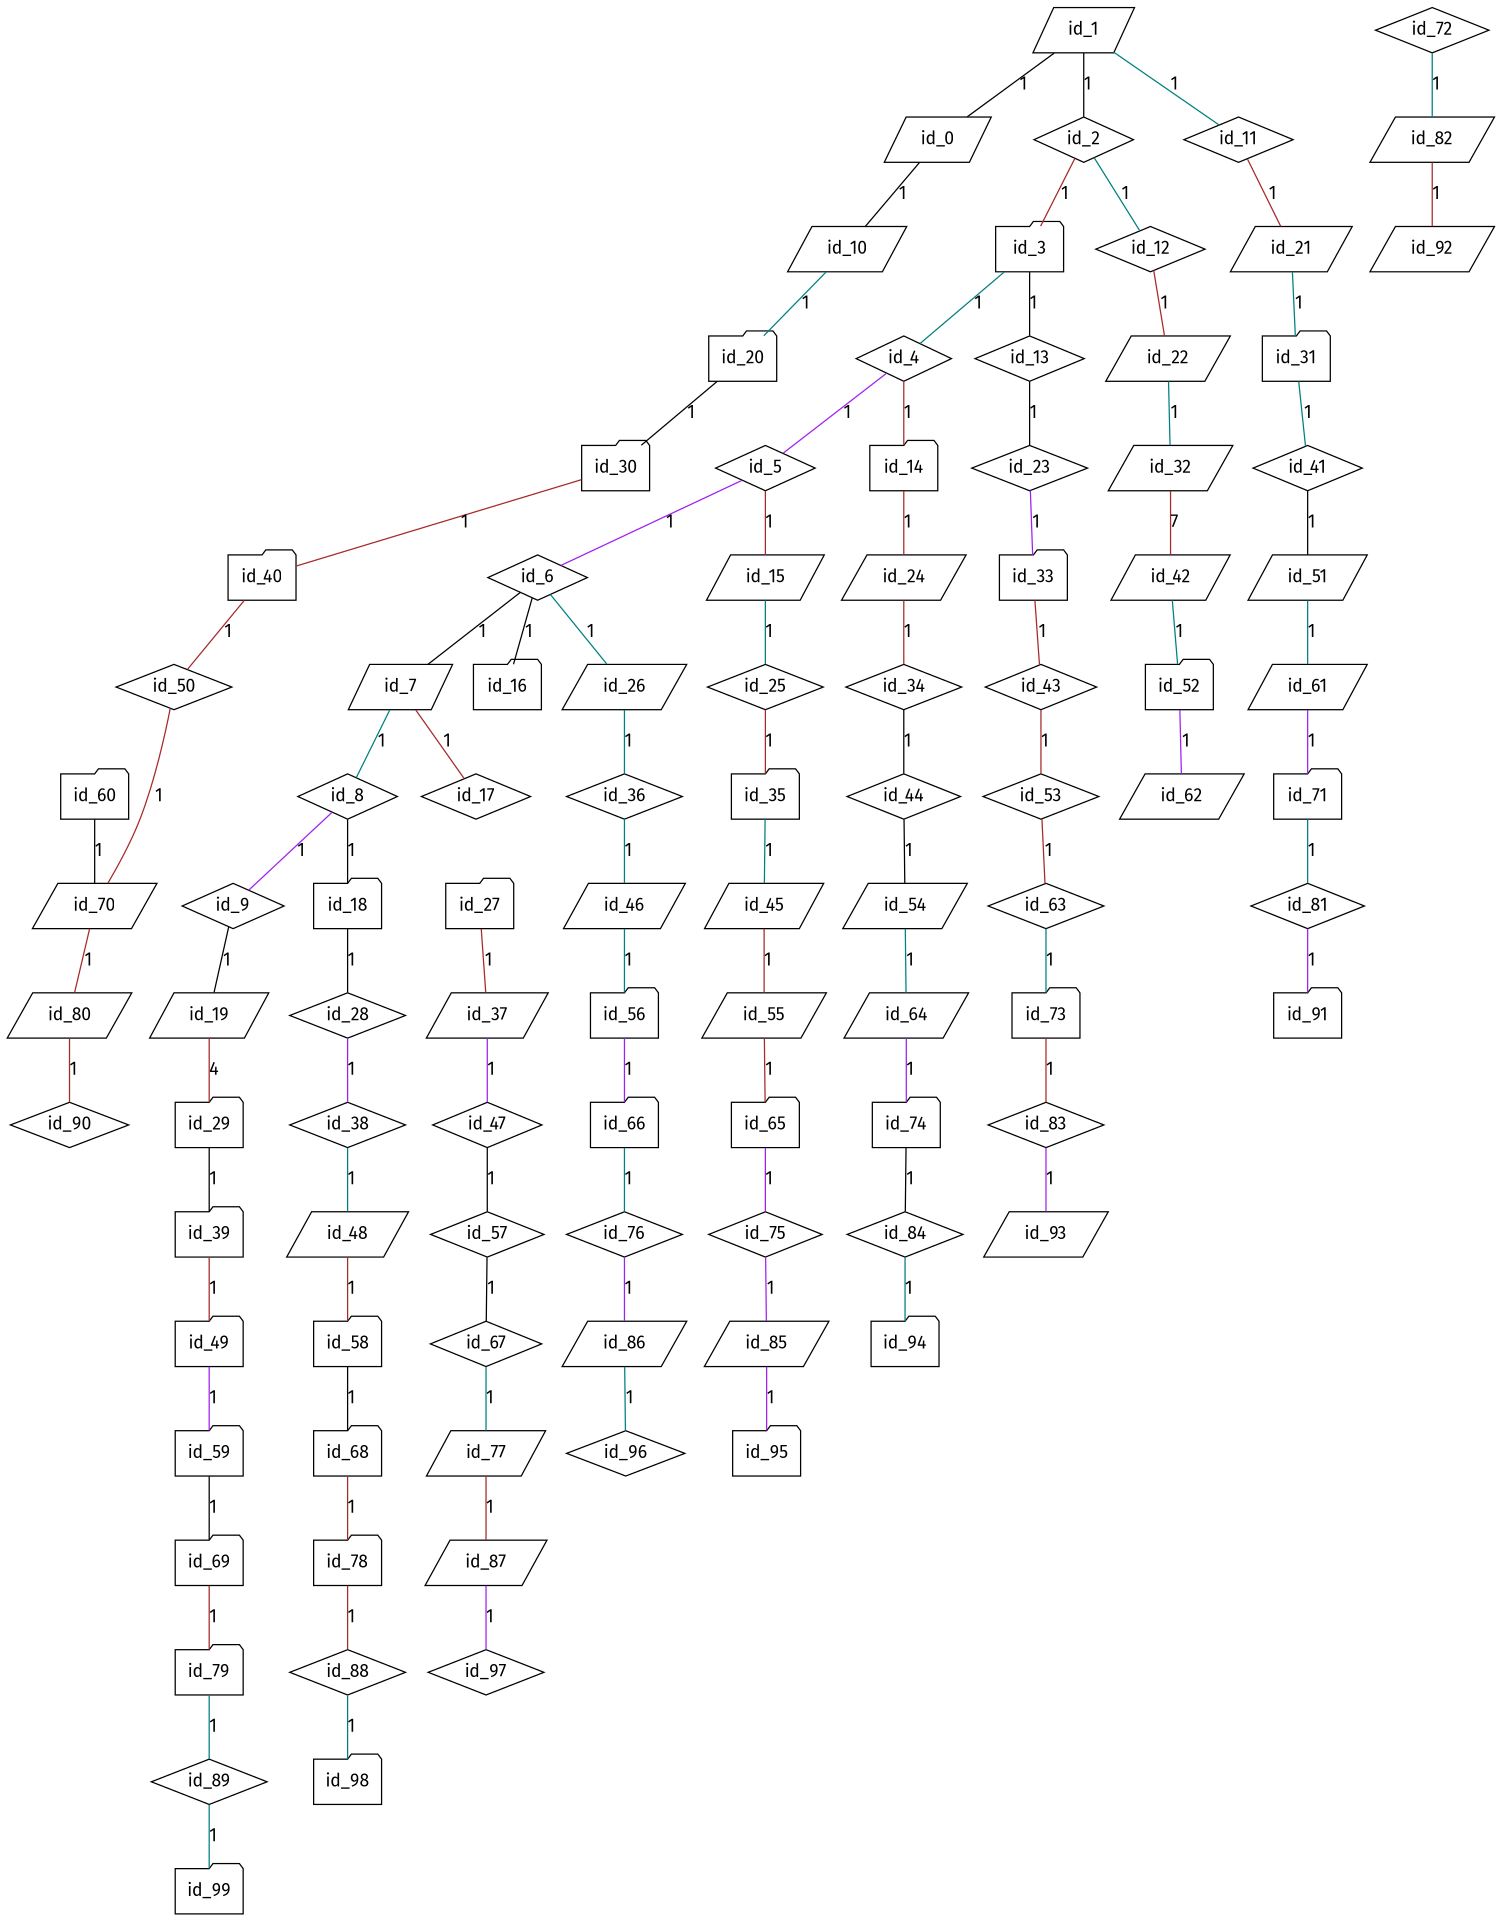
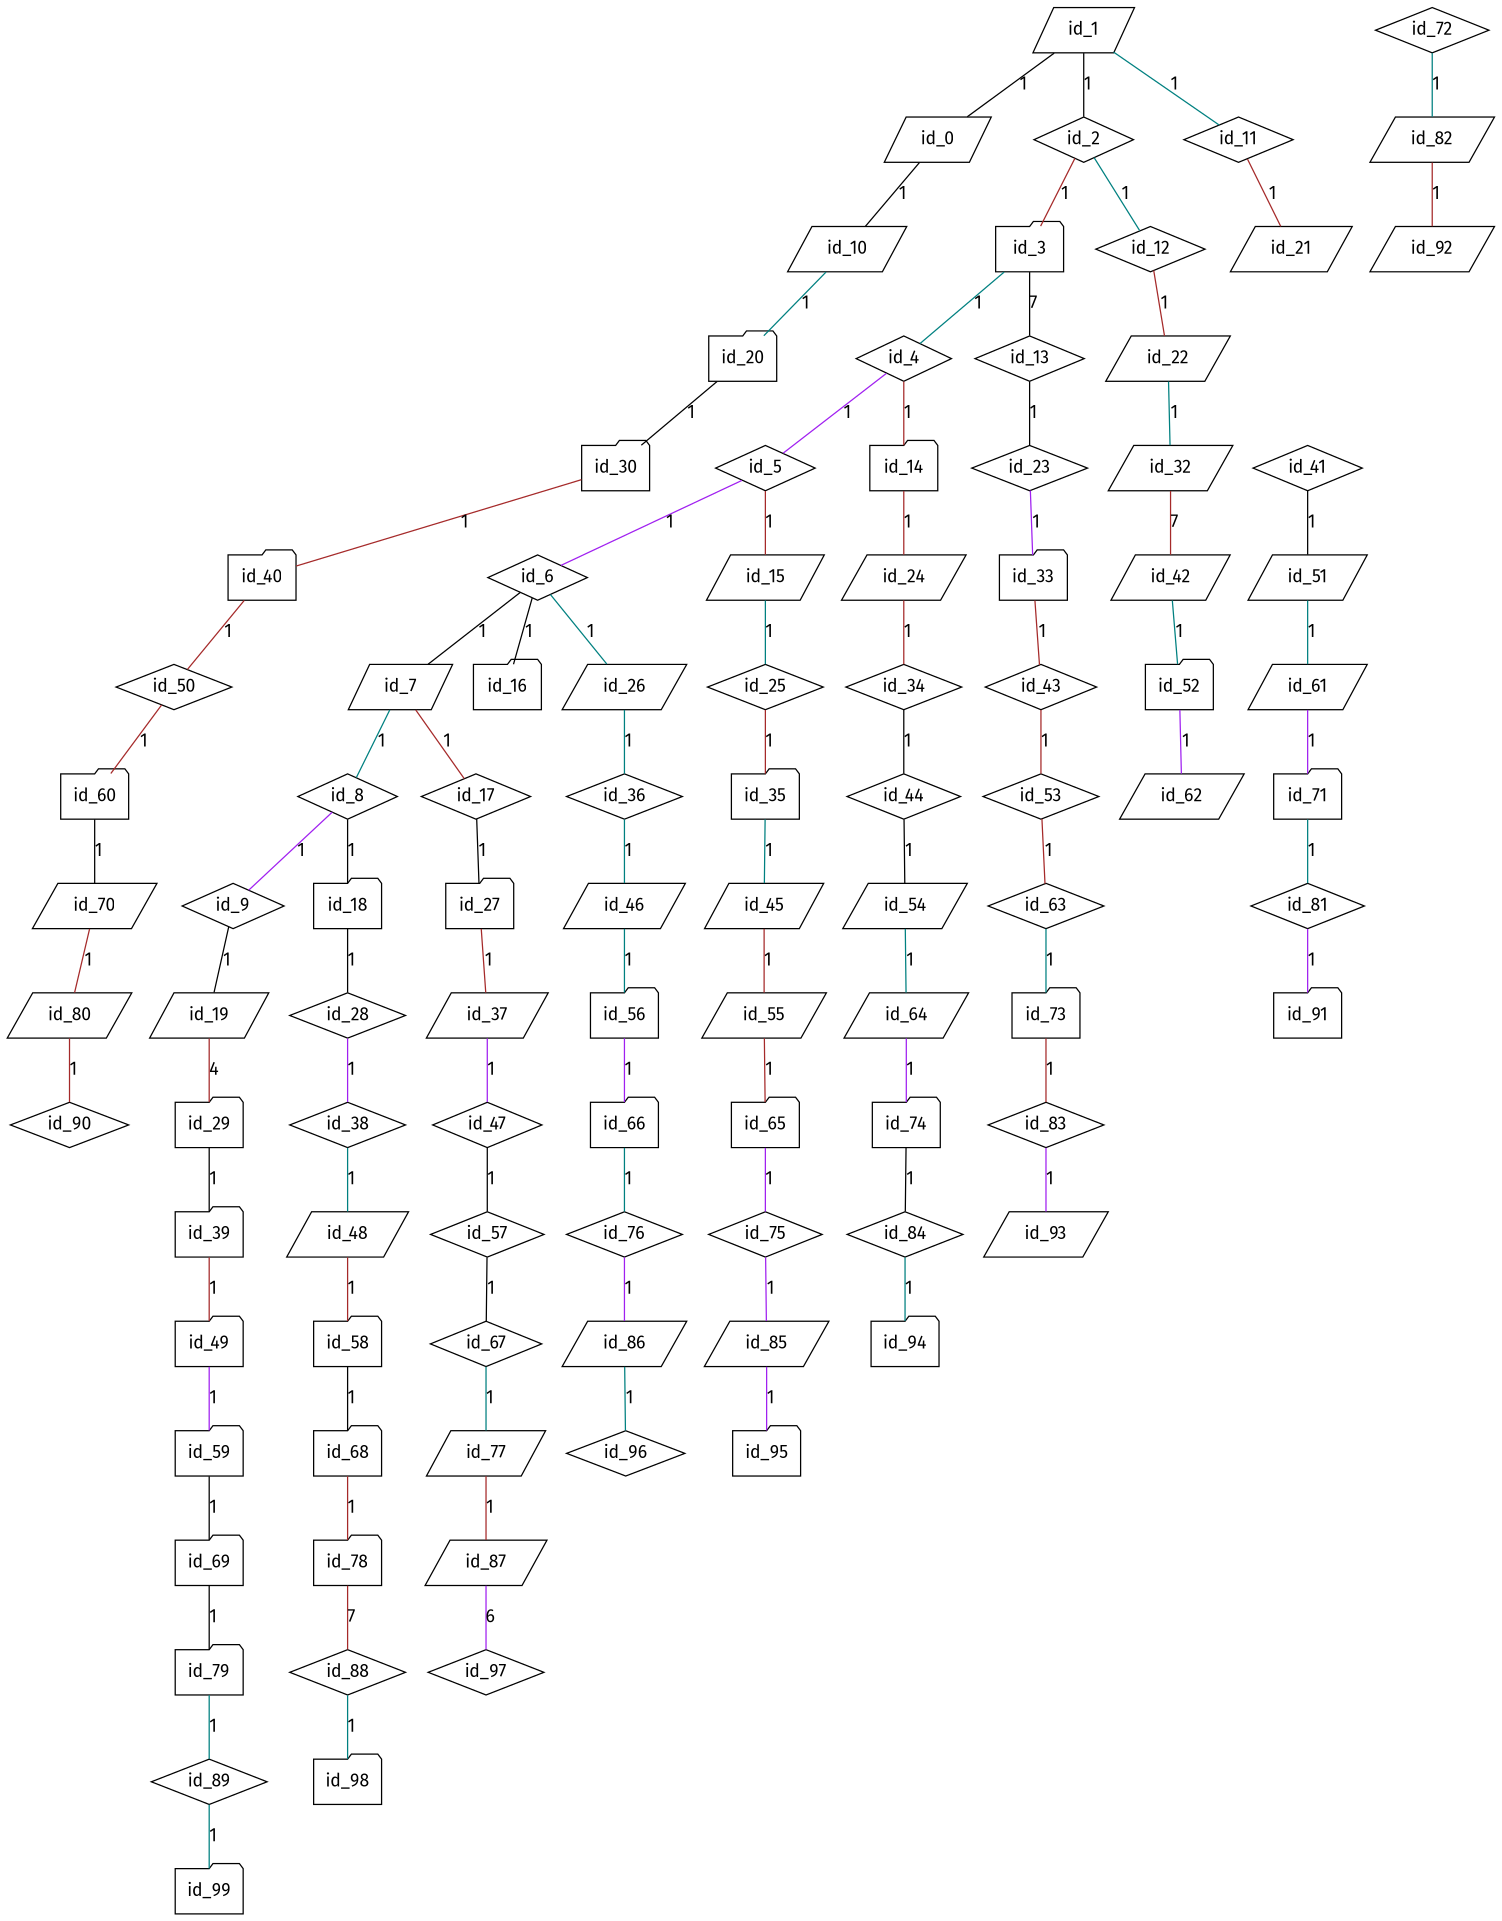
(1034, 304) -> (1034, 304)
(1296, 359) -> none
(147, 799) -> (136, 739)
none -> (478, 851)
(209, 1618) -> (209, 1618)
(352, 1618) -> (352, 1618)
(490, 1618) -> (490, 1618)
